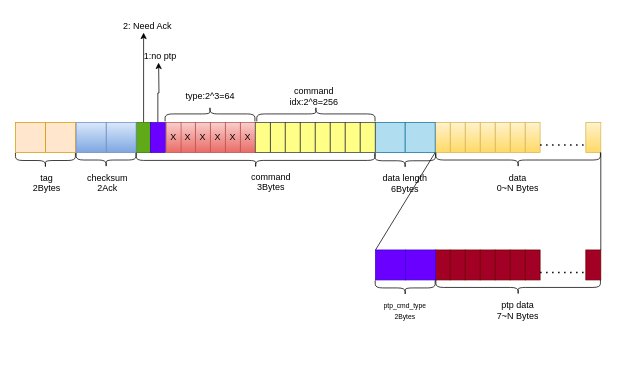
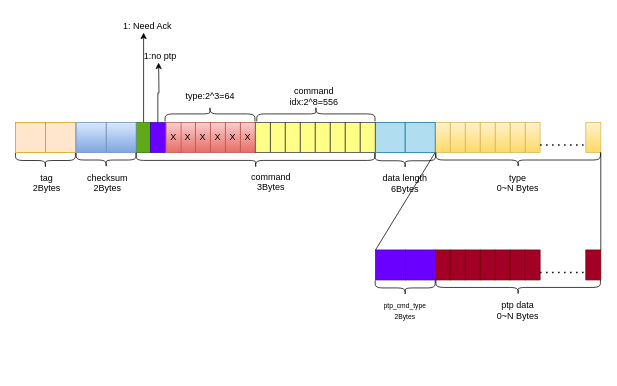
(148, 27) -> (148, 27)
(314, 96) -> (314, 96)
(108, 184) -> (108, 184)
(518, 184) -> (518, 184)
(518, 311) -> (518, 311)
